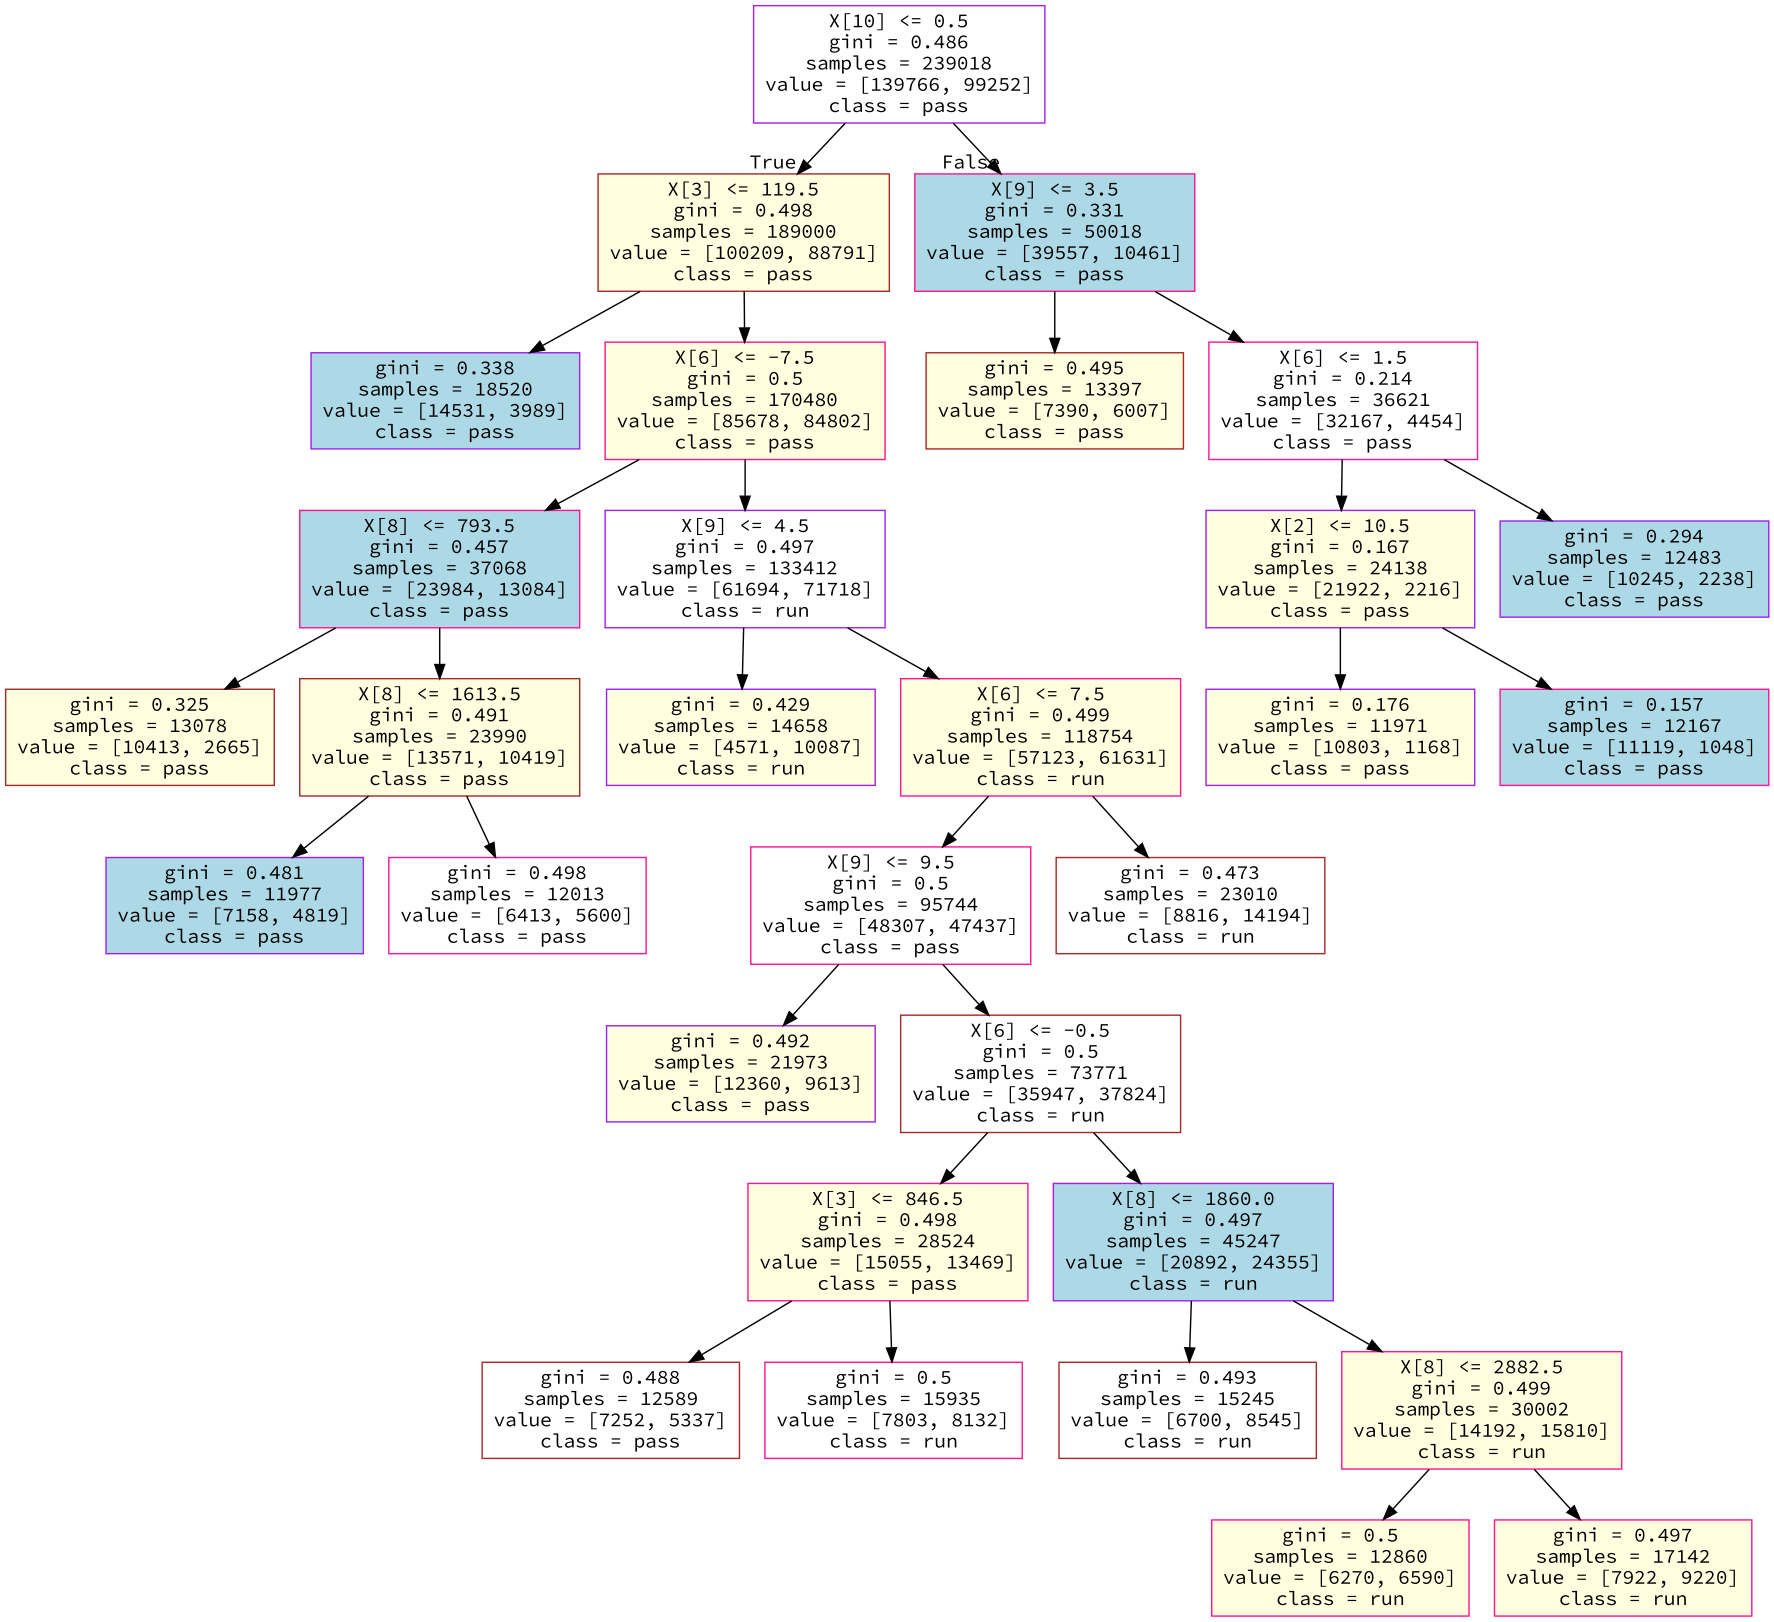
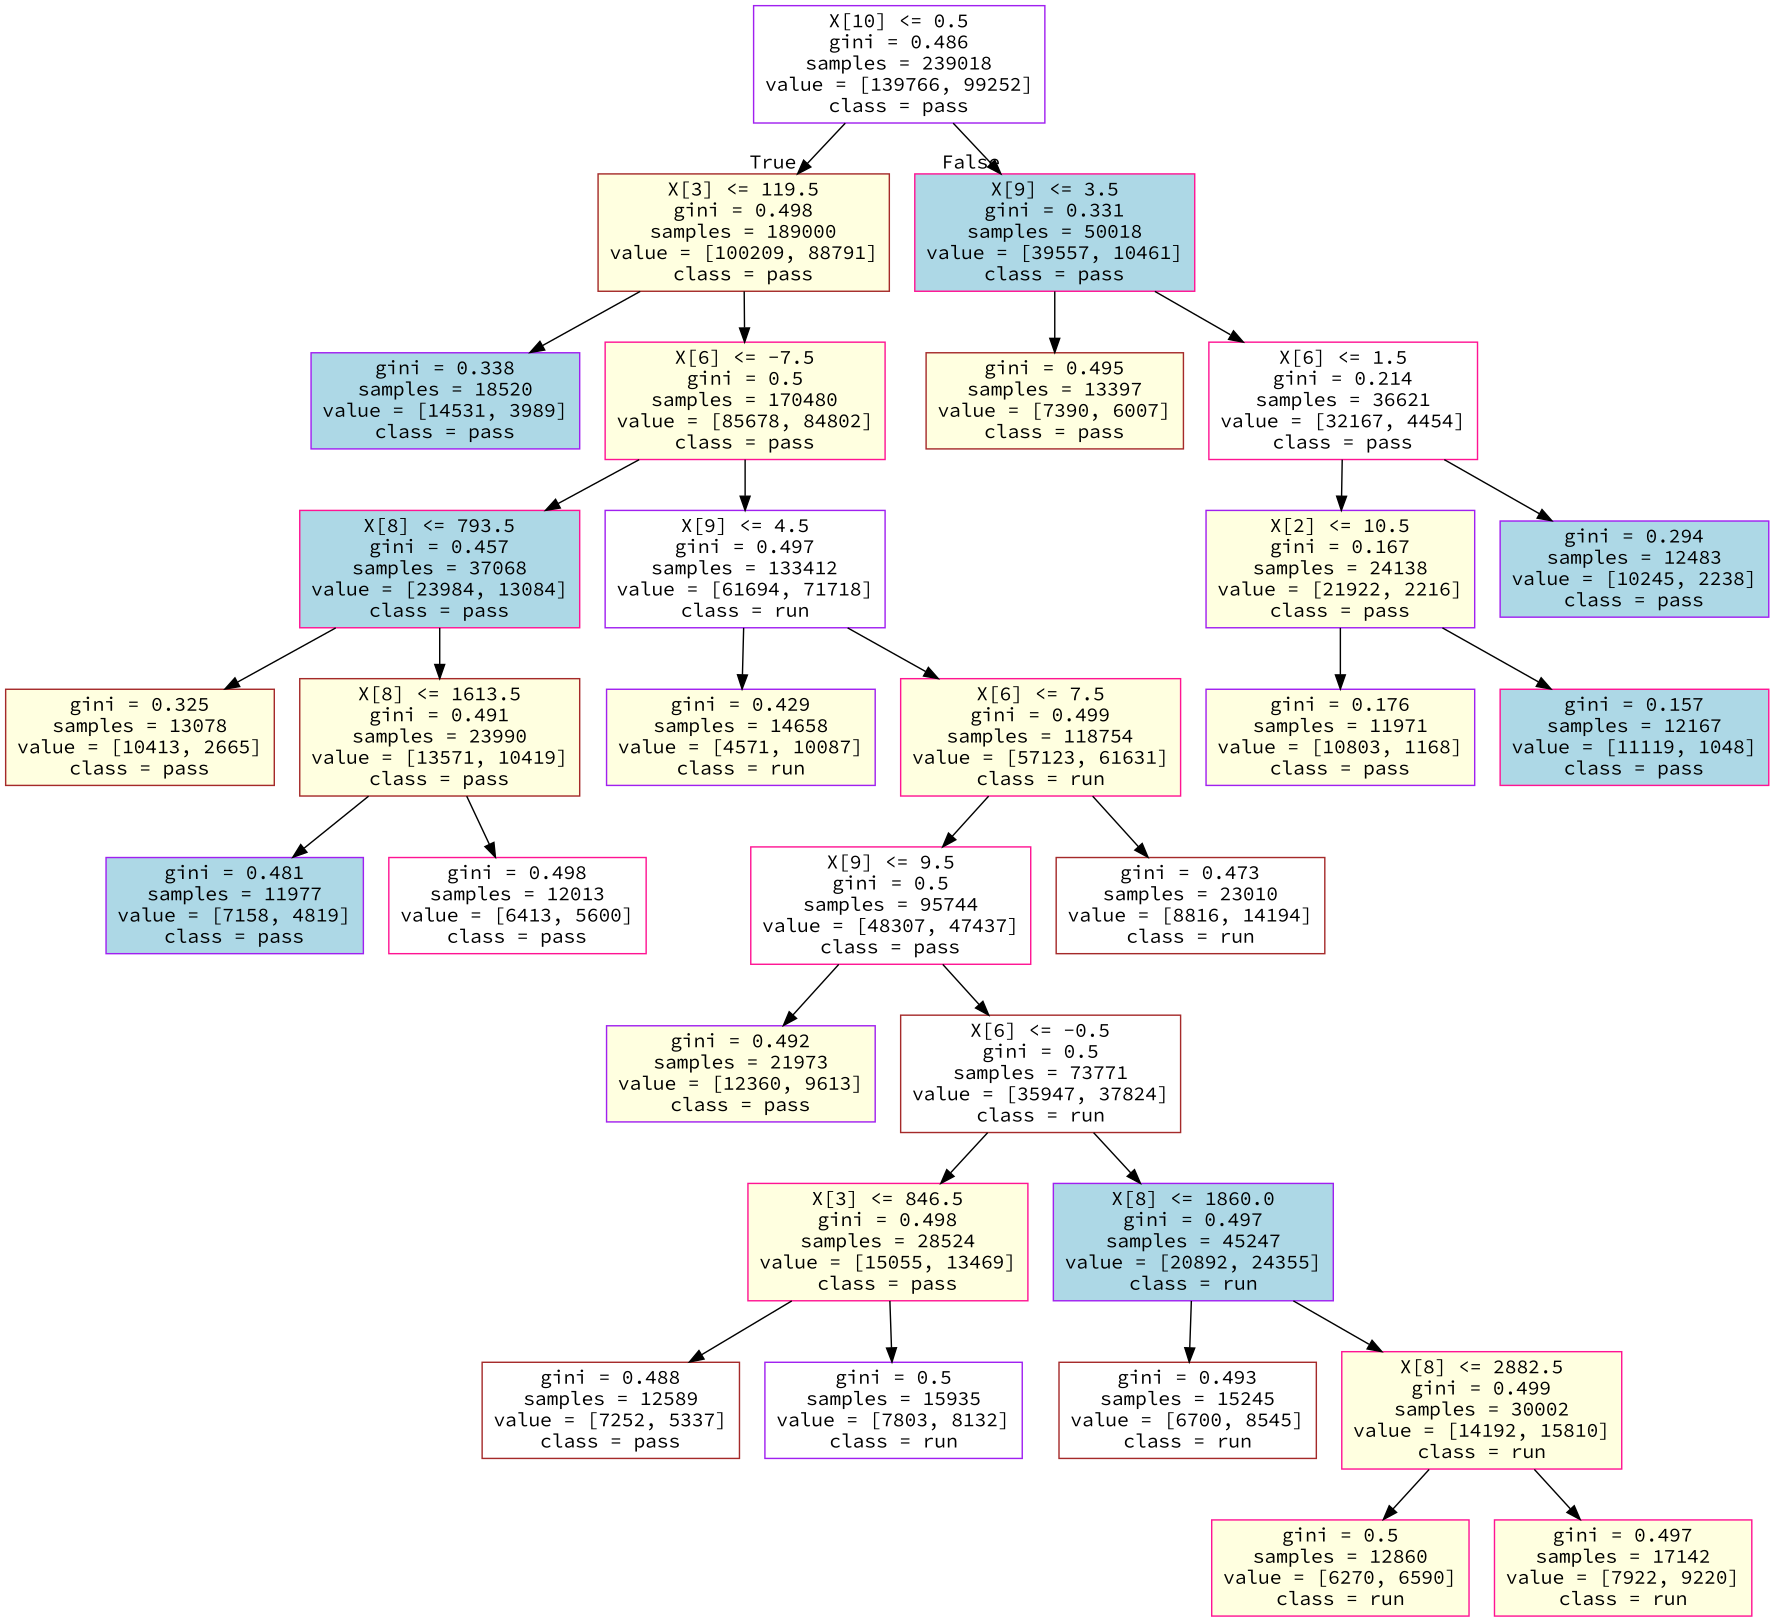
(894, 1410) -> (894, 1410)
